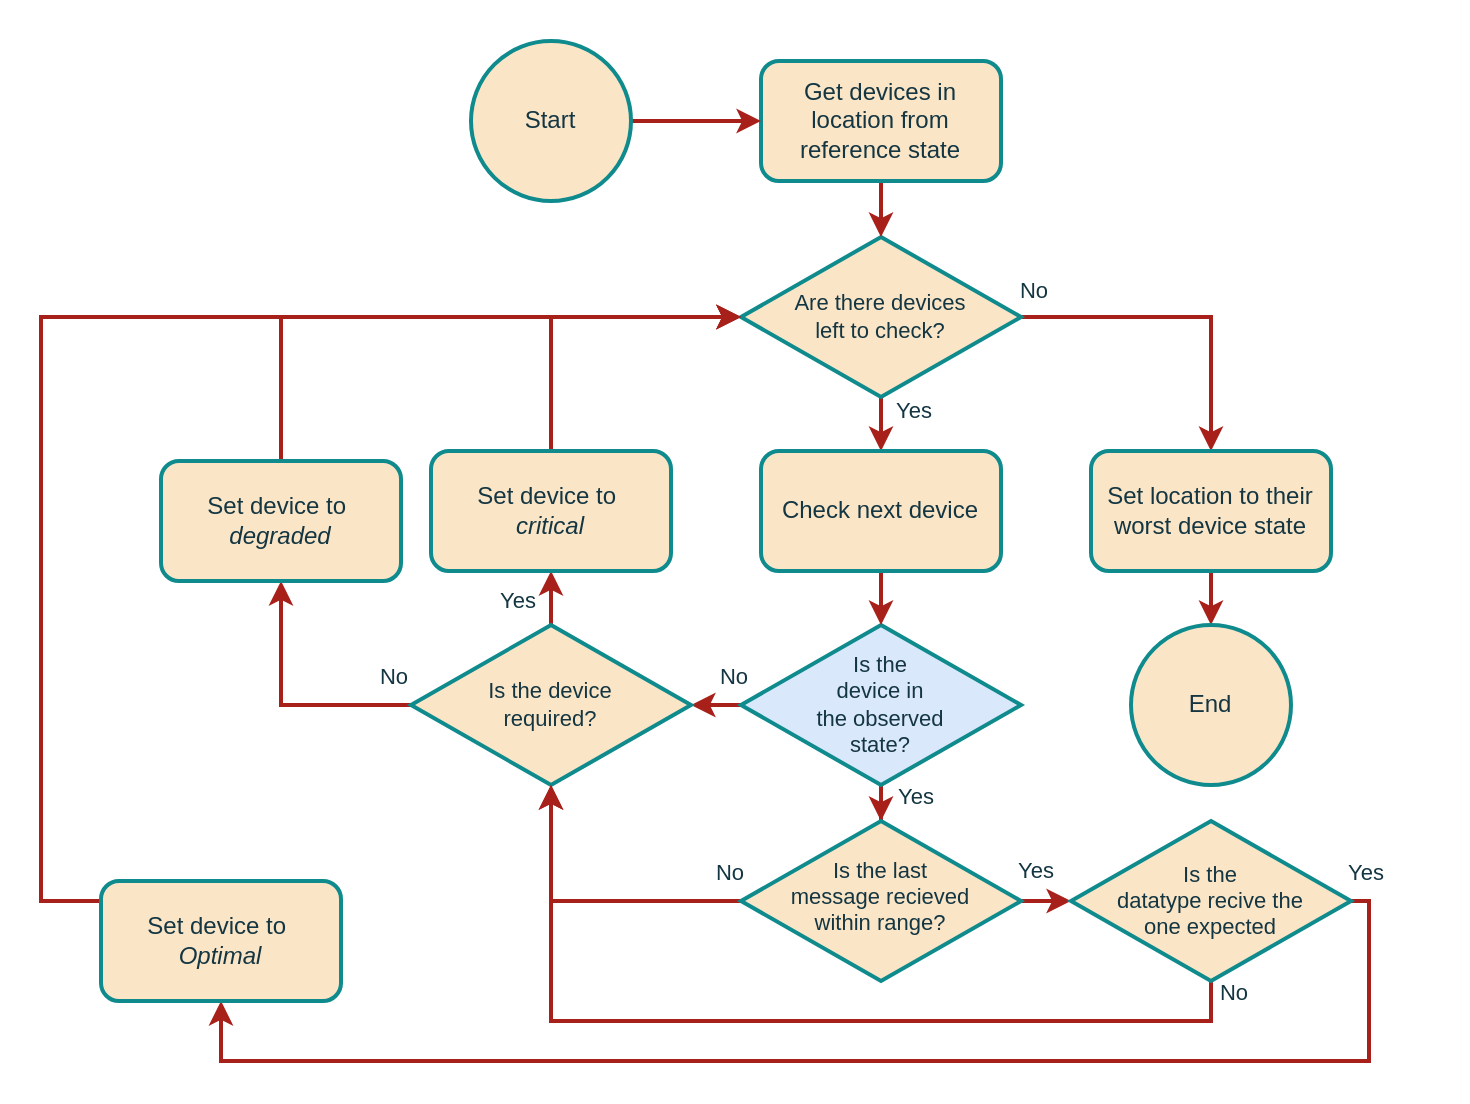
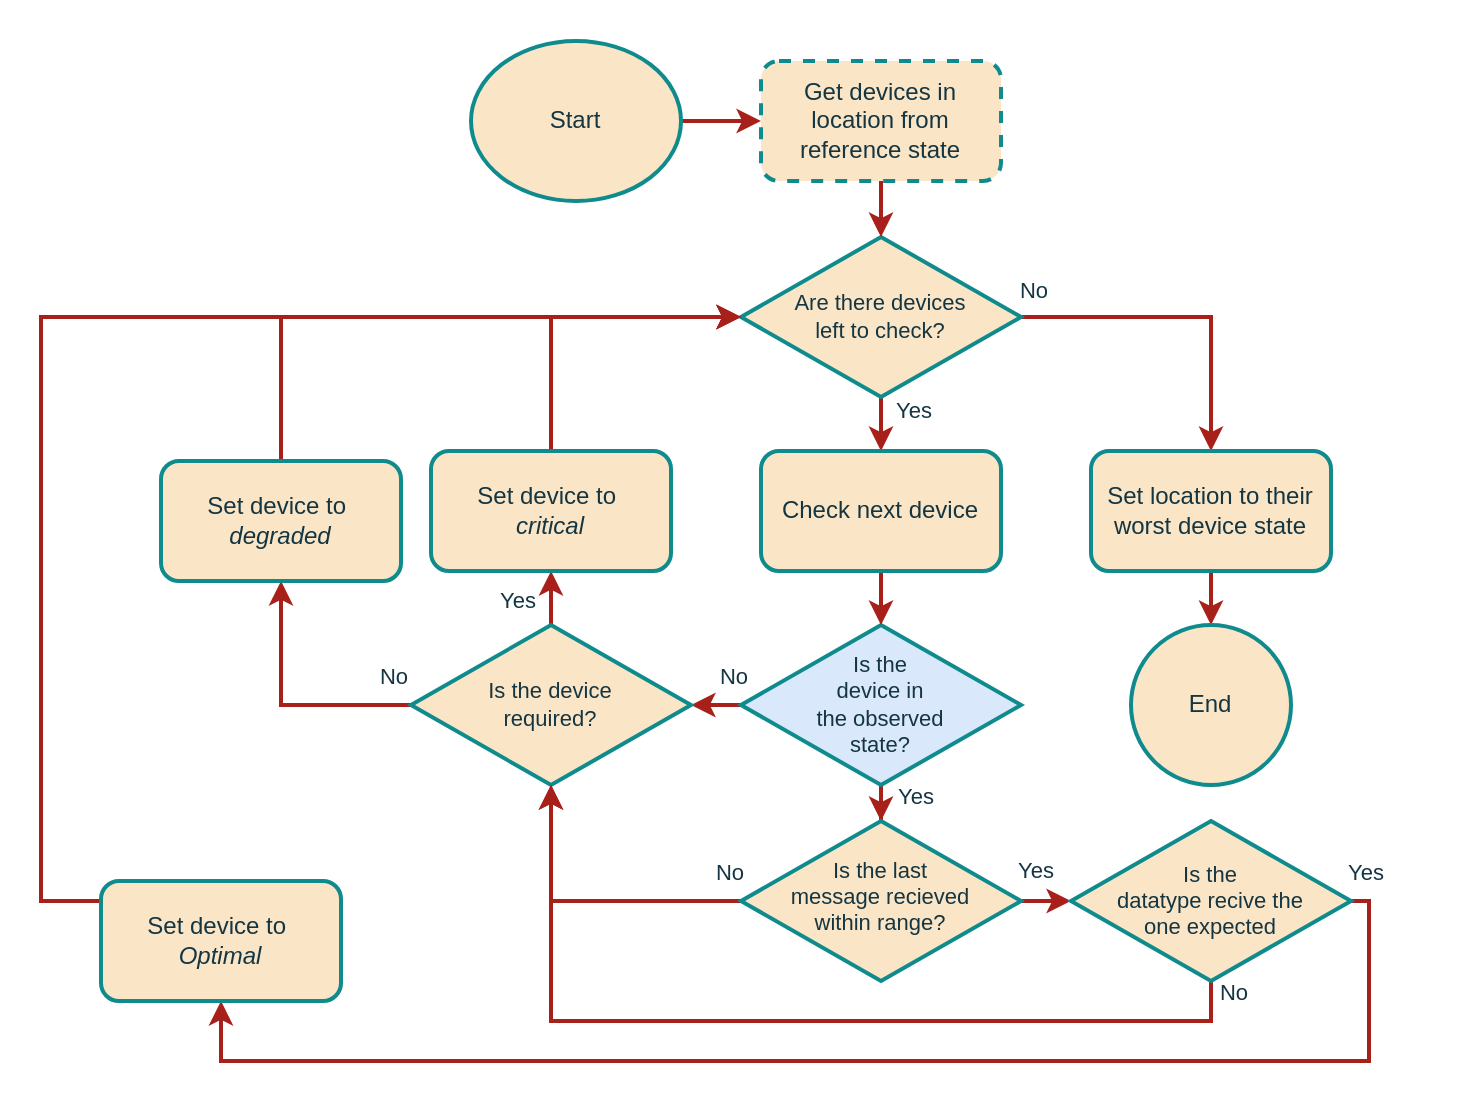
(551, 121) -> (576, 121)
(881, 121) -> (881, 121)
